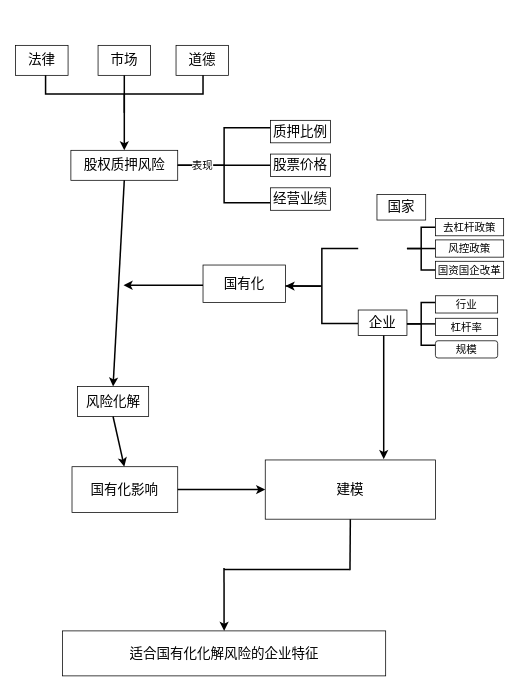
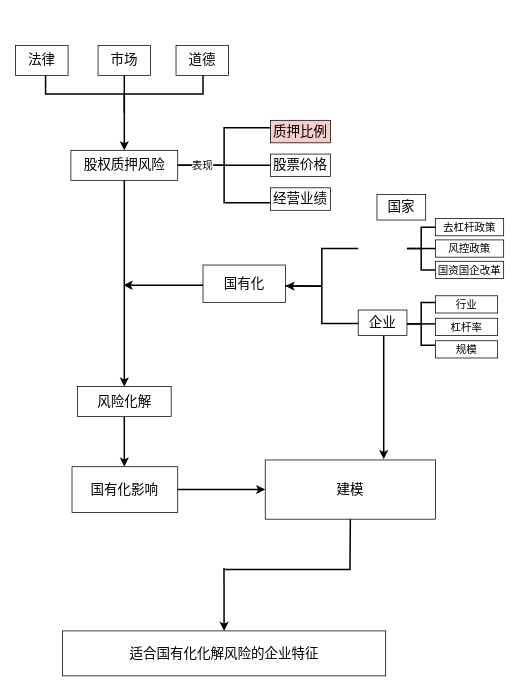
(300, 132) -> (300, 132)
(467, 350) -> (467, 350)
(113, 402) -> (124, 402)
